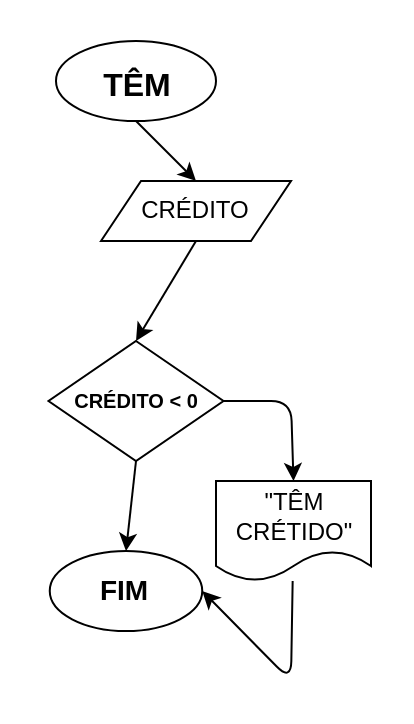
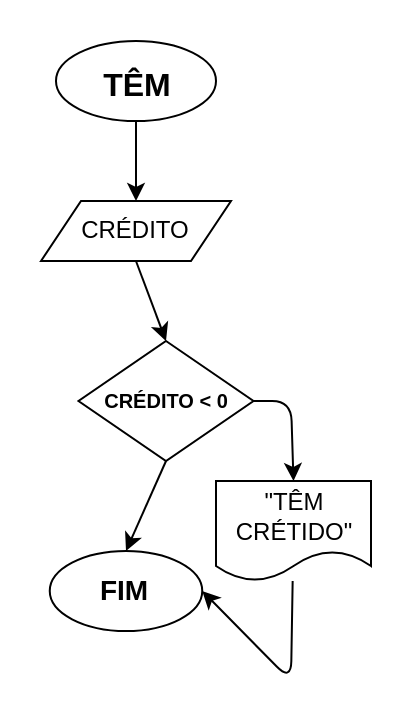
(196, 211) -> (136, 231)
(136, 401) -> (166, 401)
